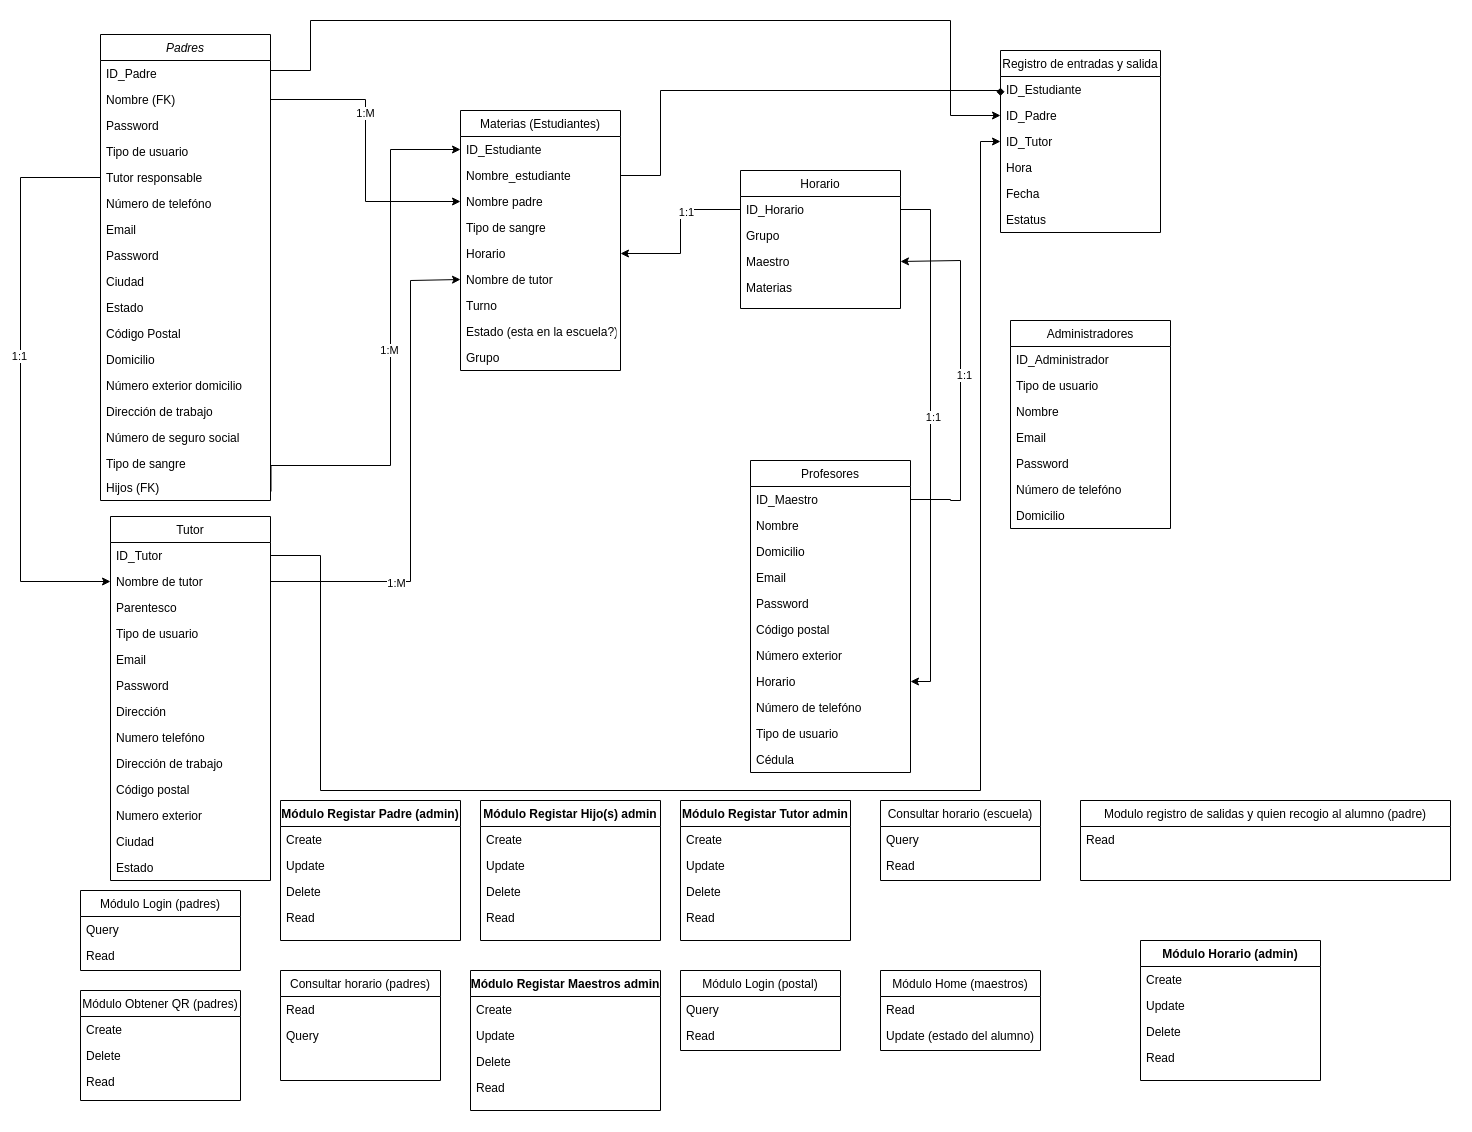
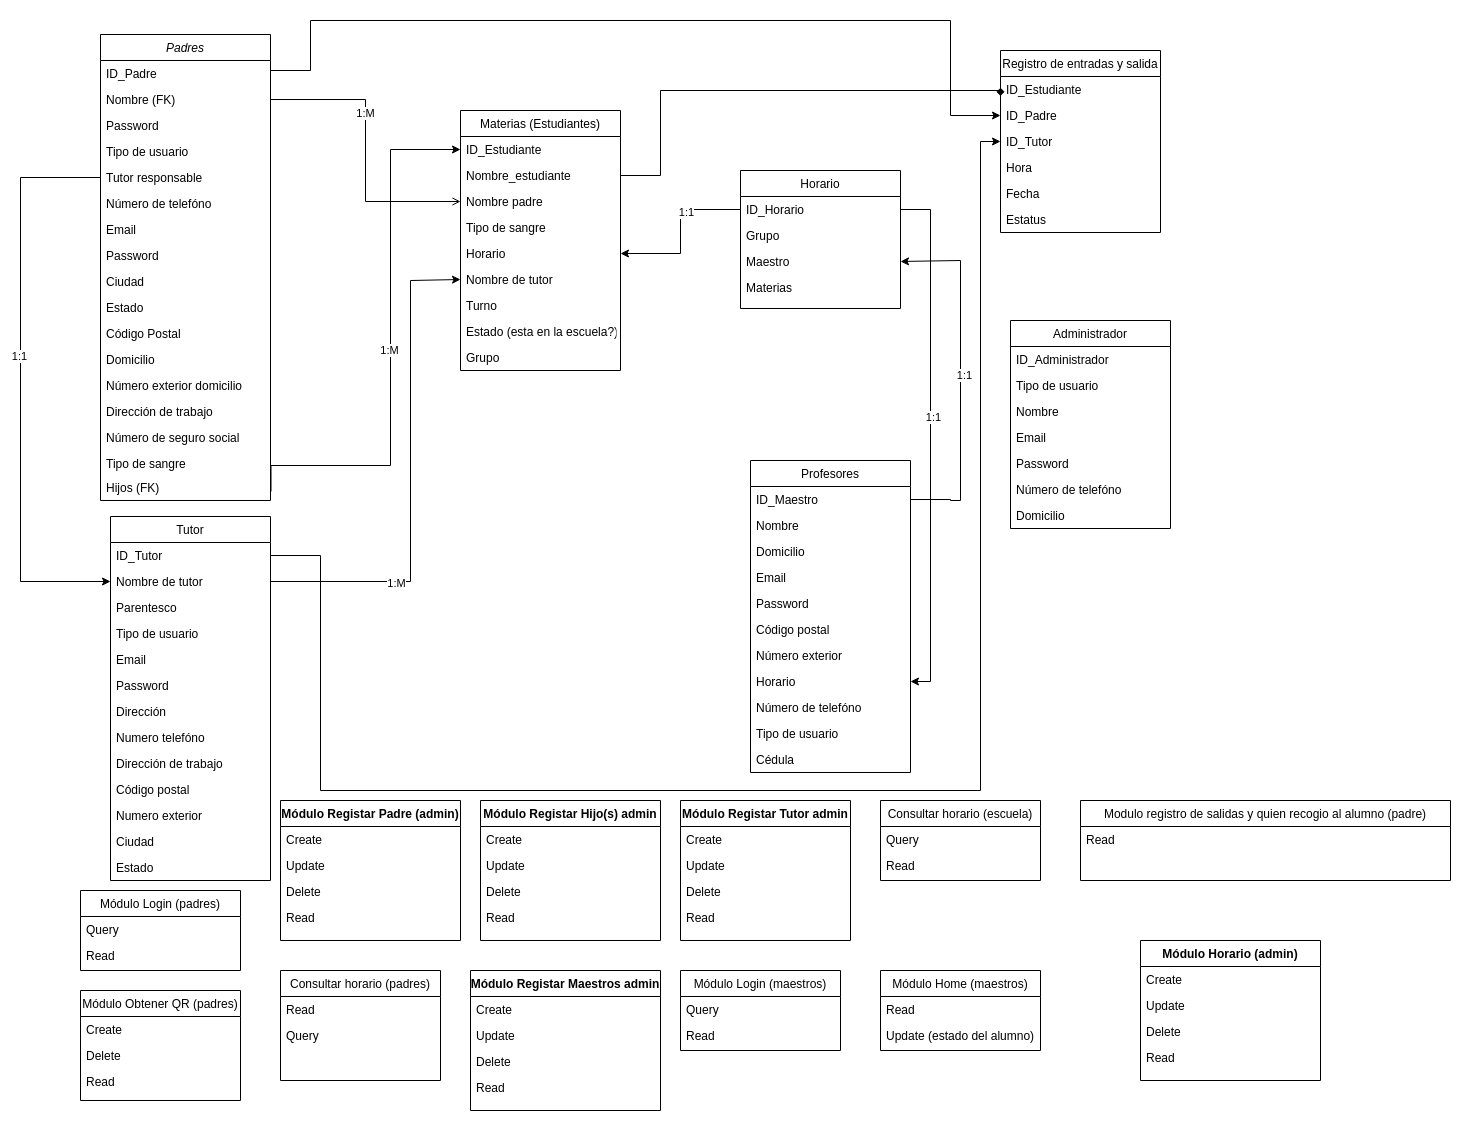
(452, 202) -> (453, 202)
(1090, 334) -> (1090, 334)
(760, 984) -> (760, 984)
